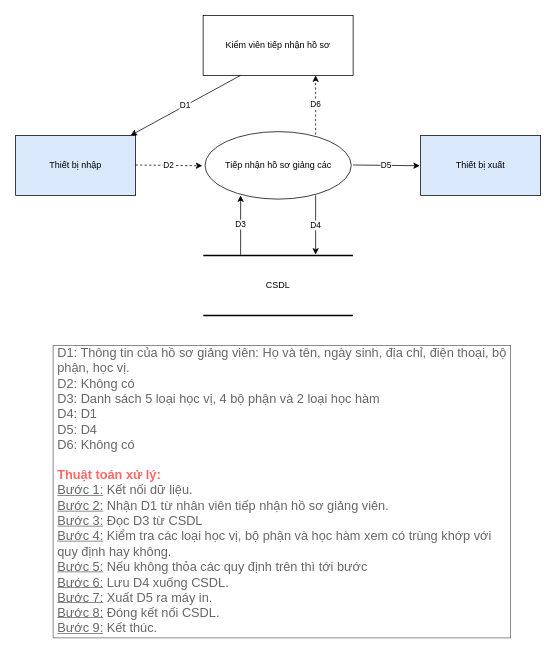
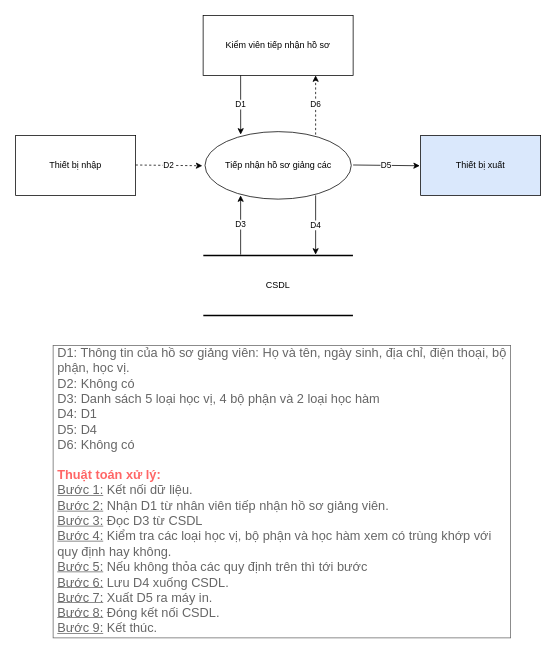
(187, 104) -> (240, 103)
(75, 165) -> (75, 165)
